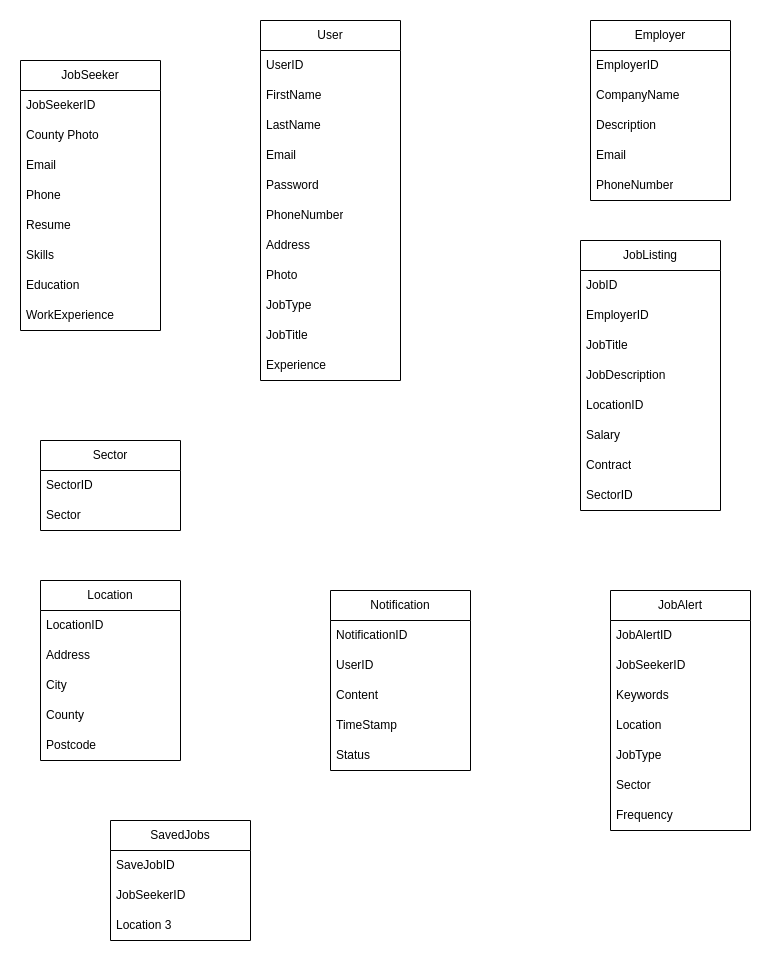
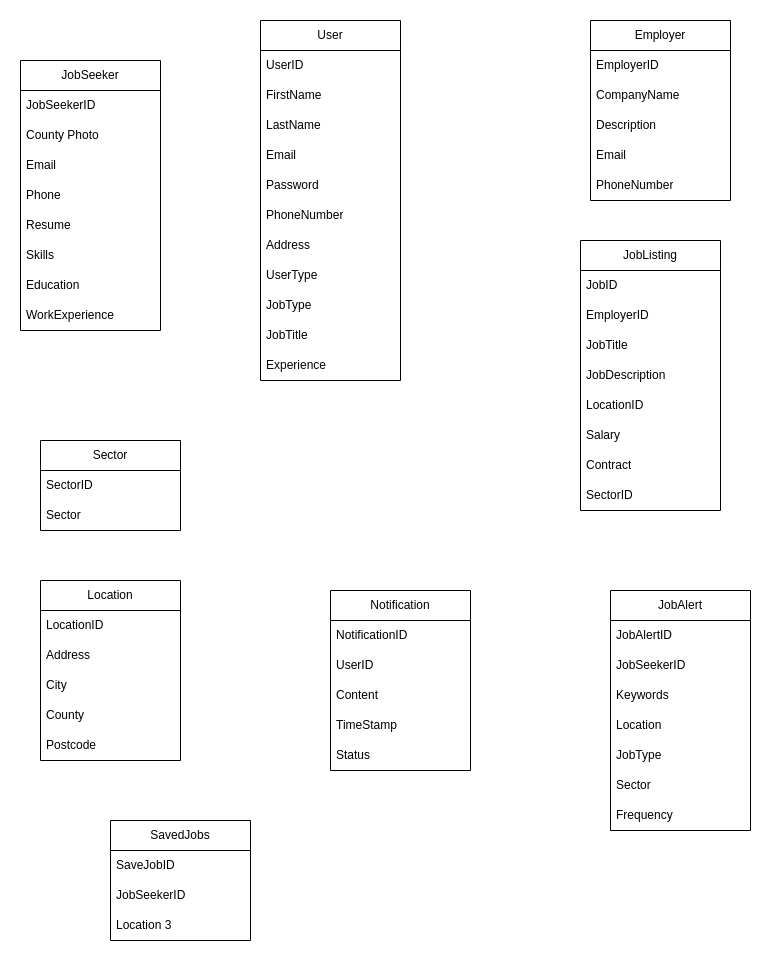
(283, 276) -> (293, 276)
